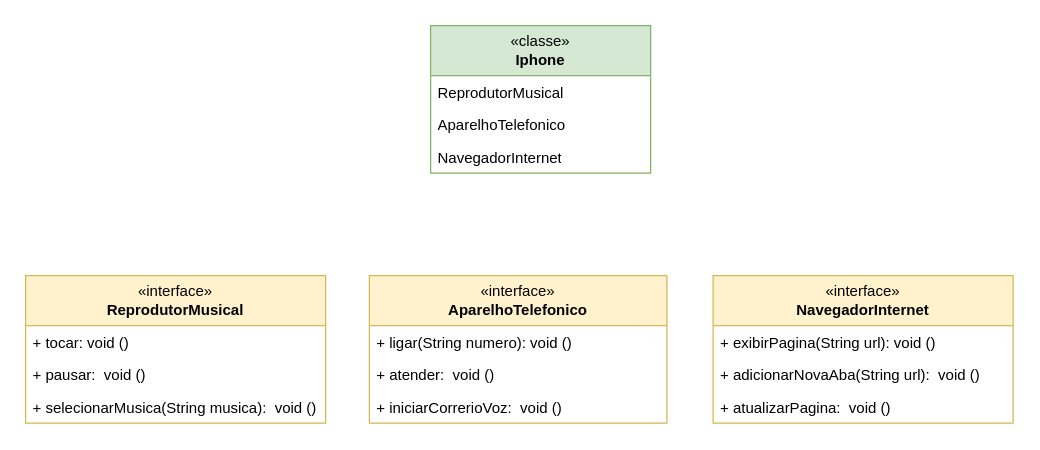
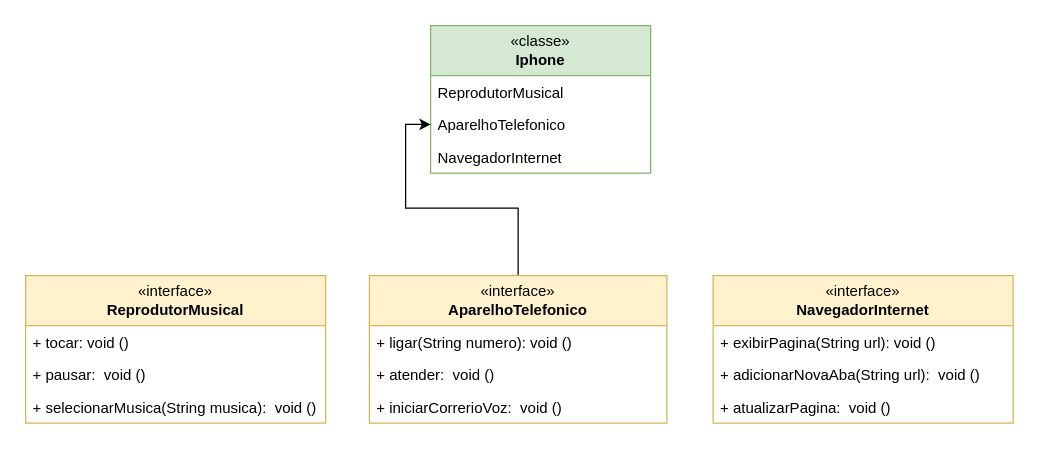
none -> (446, 208)
